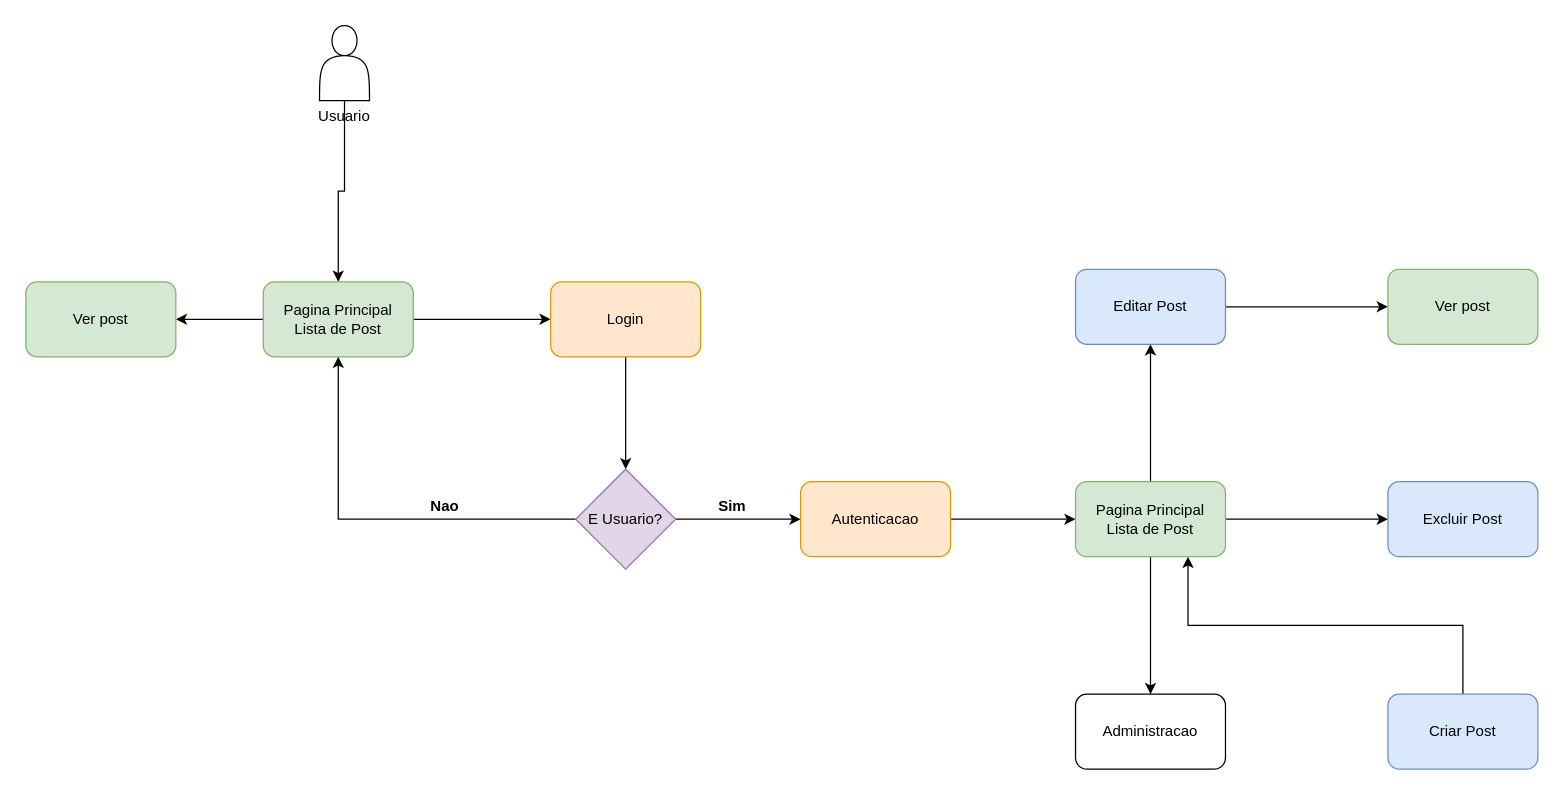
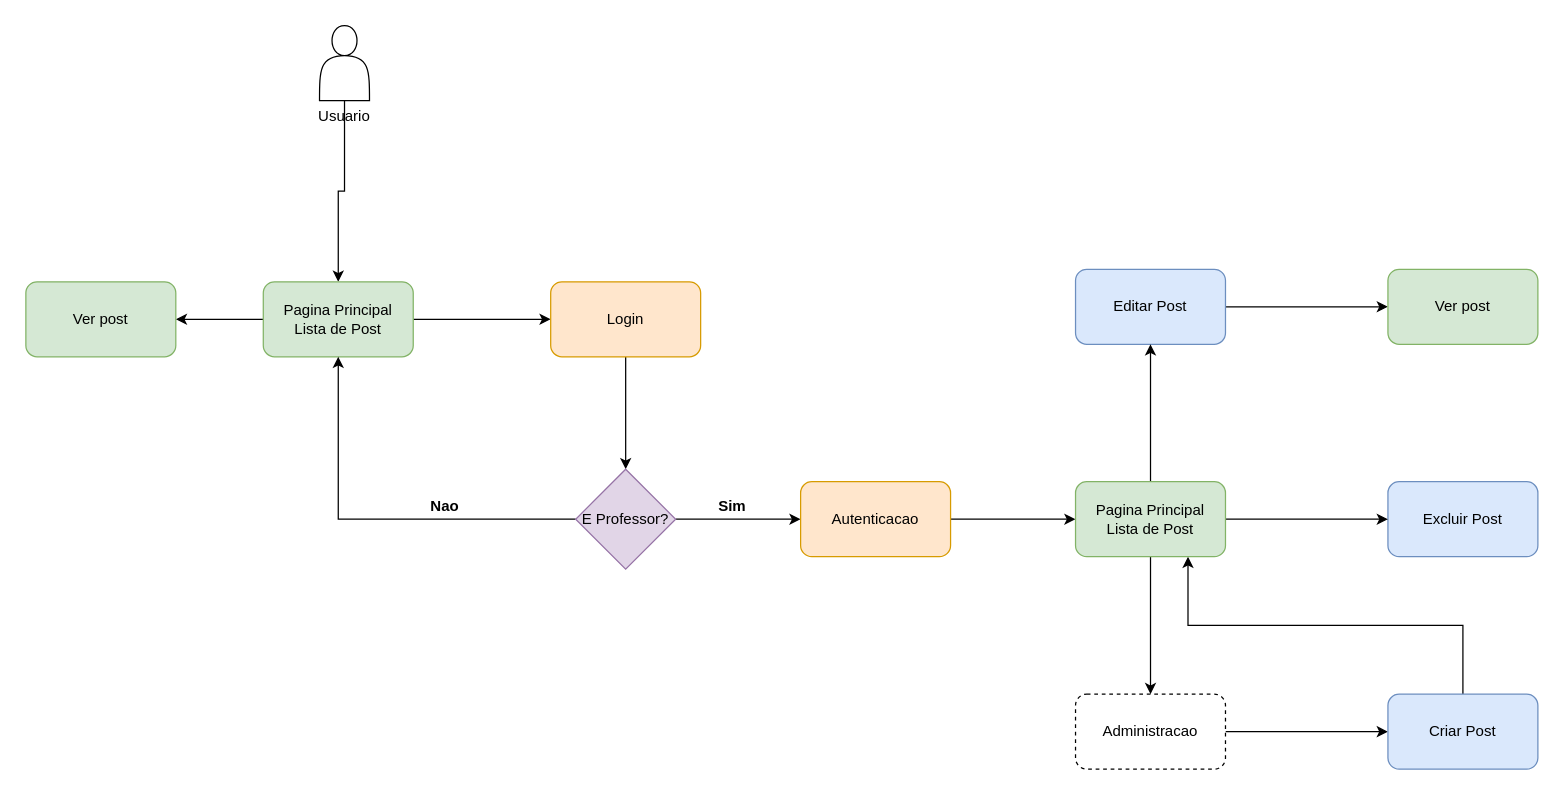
(626, 519) -> (626, 519)
(1151, 732) -> (1151, 732)
none -> (1303, 732)
